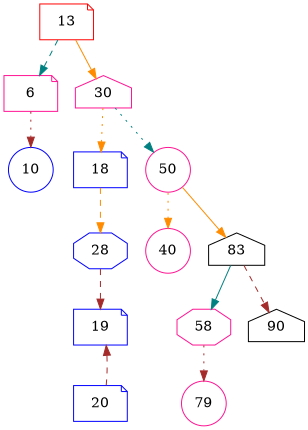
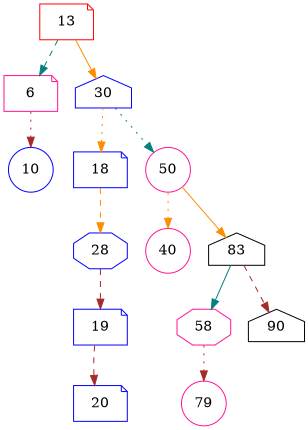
(103, 93) -> (103, 93)
(107, 370) -> (94, 360)
